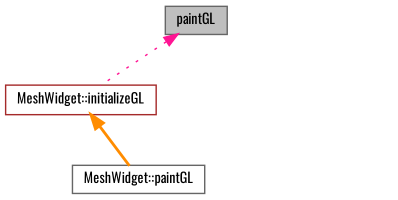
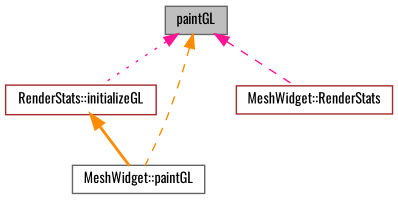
(81, 100) -> (81, 100)
none -> (314, 100)
none -> (171, 108)
